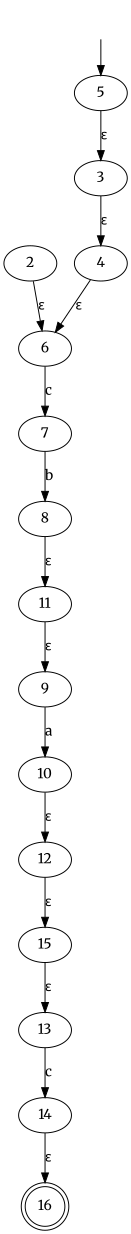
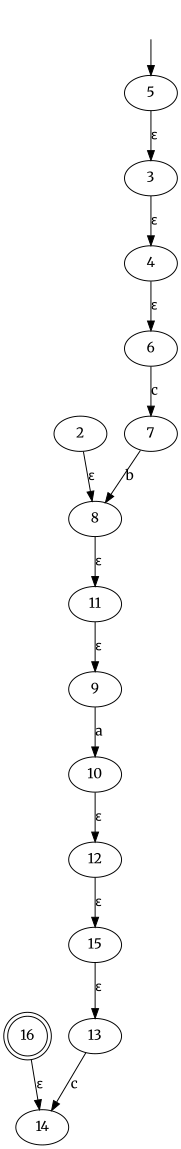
(37, 301) -> (87, 471)
(45, 1153) -> (35, 1080)
